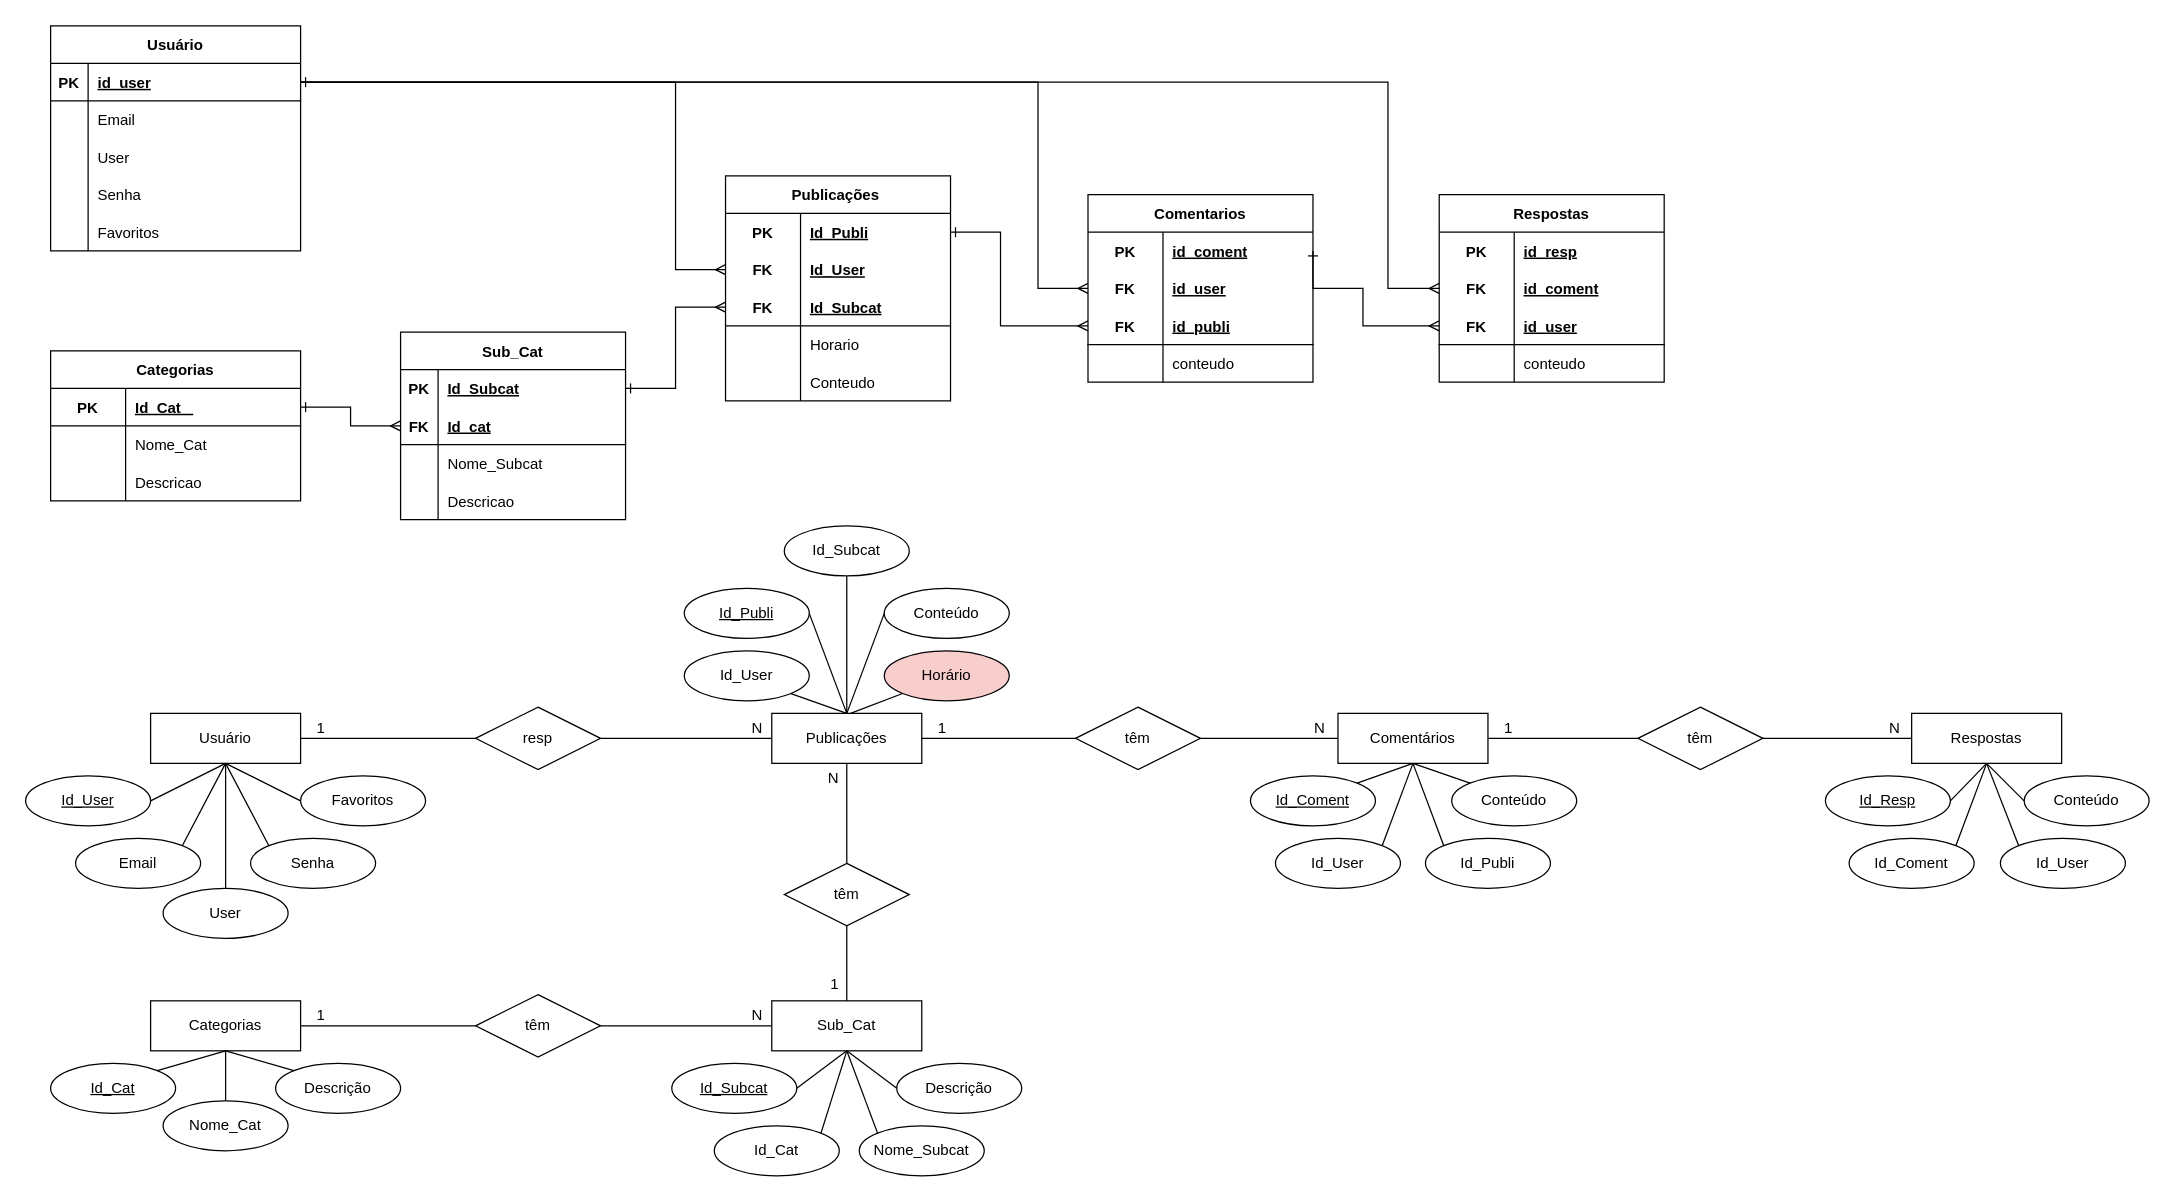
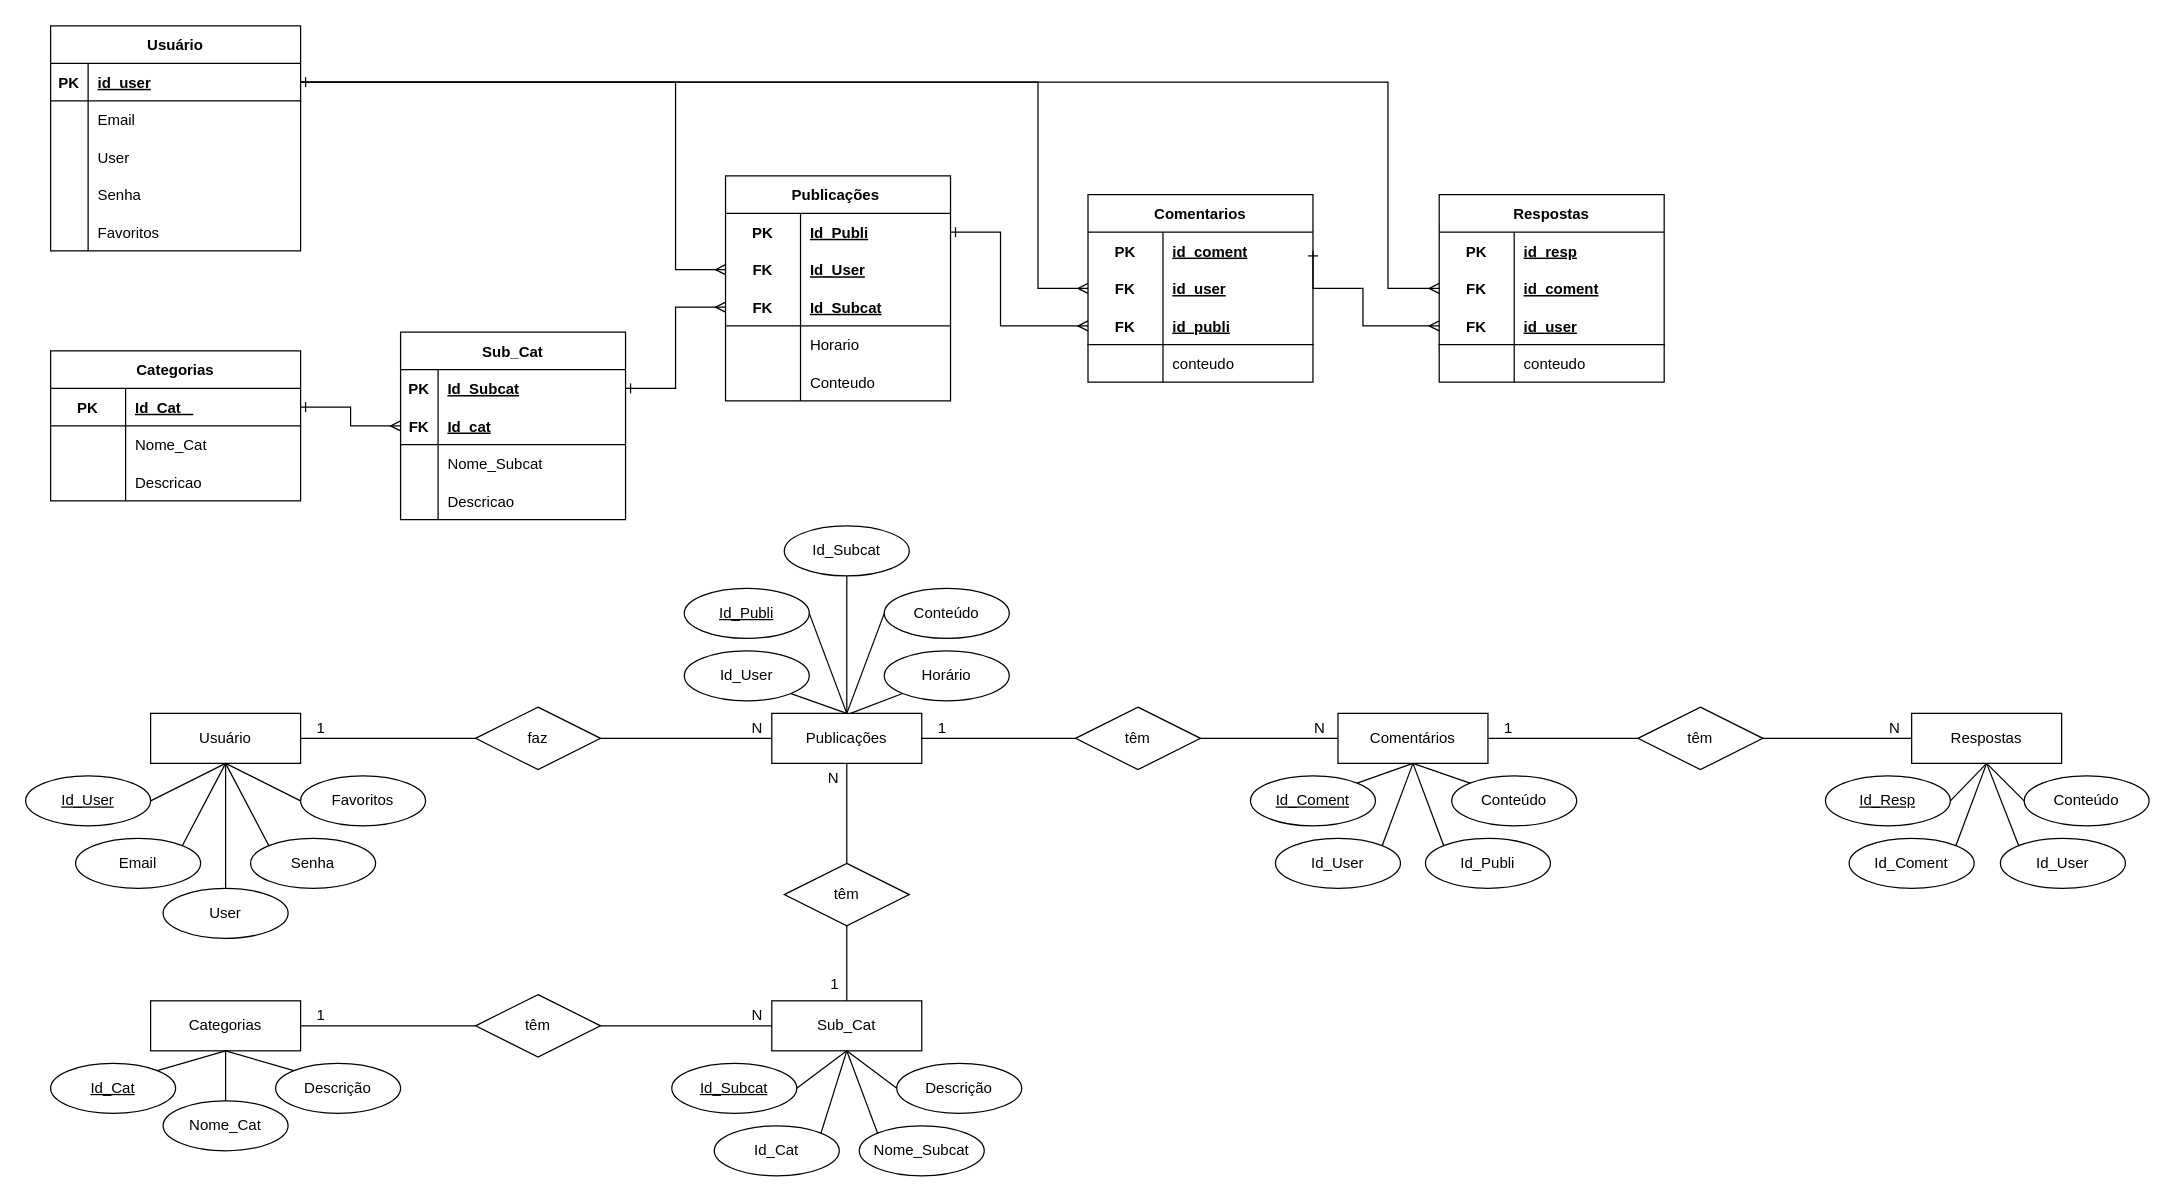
(947, 676) -> (947, 676)
(538, 738) -> (538, 738)
